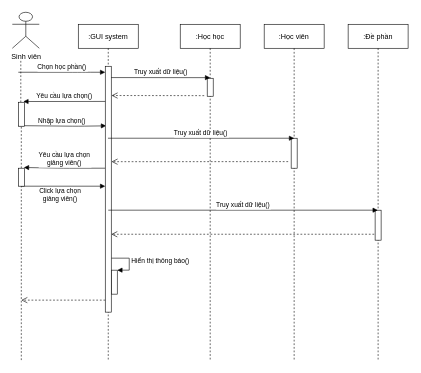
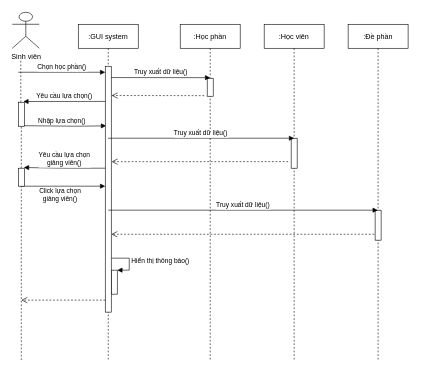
(210, 37) -> (210, 37)
